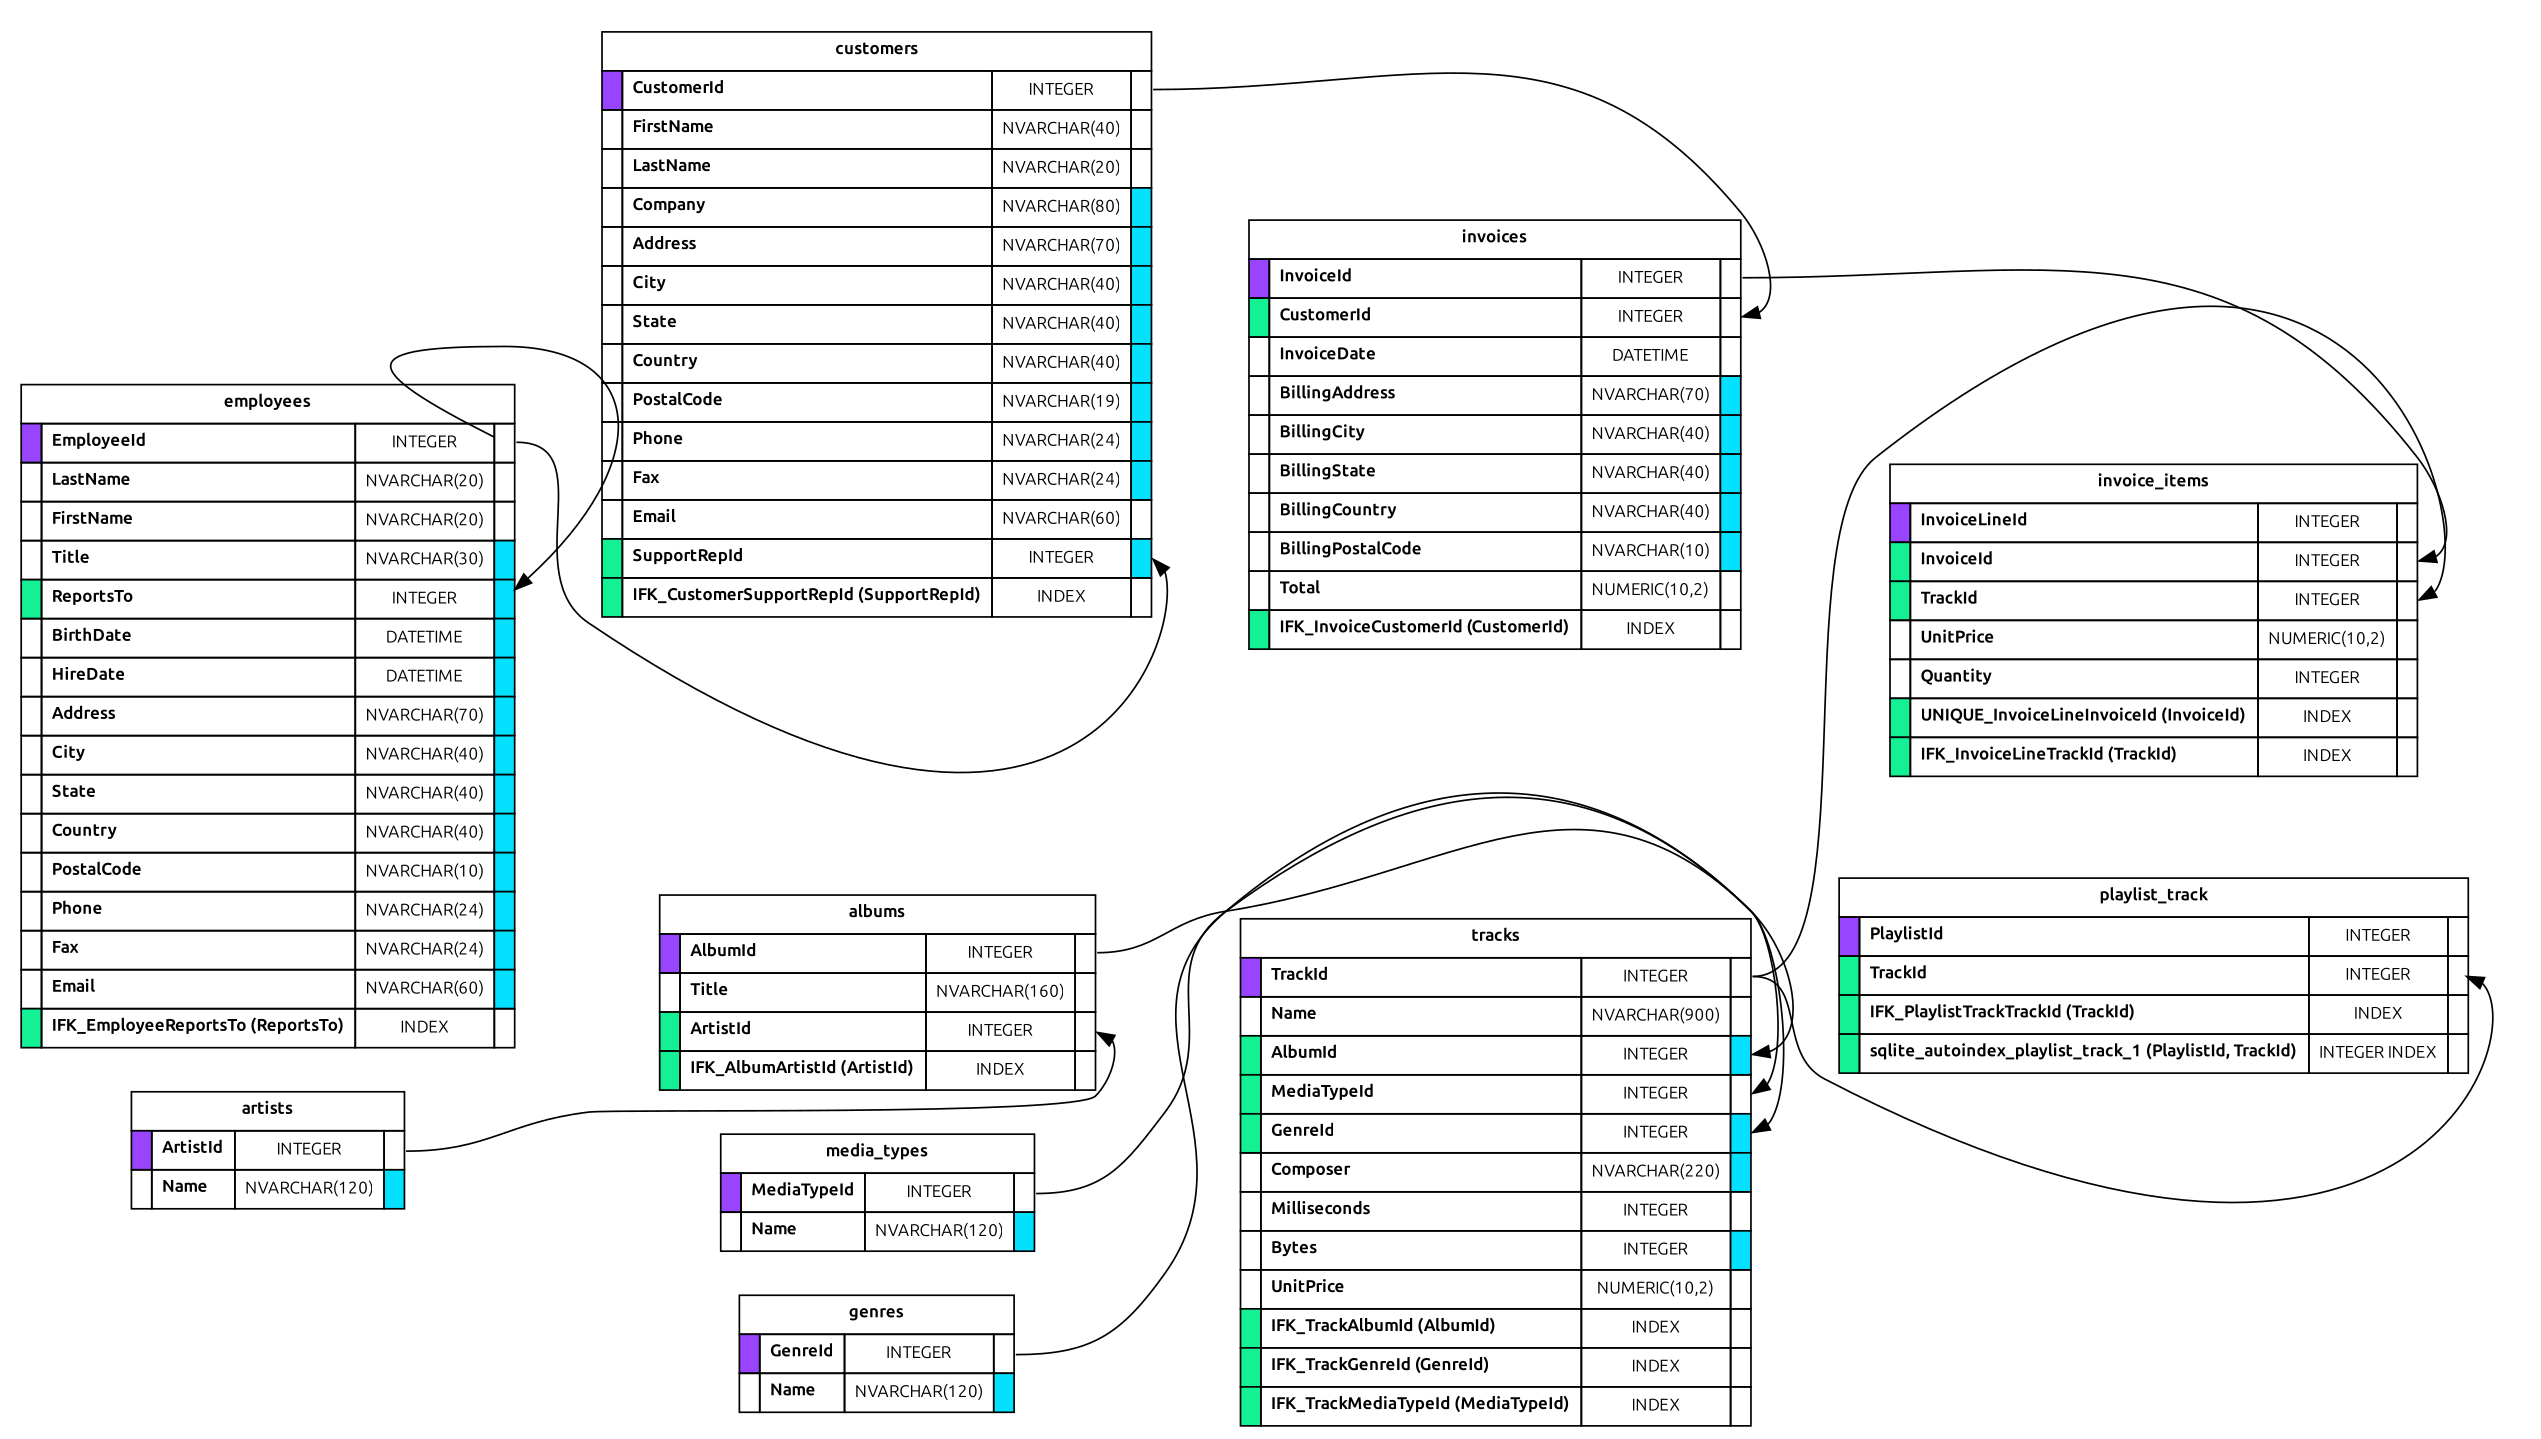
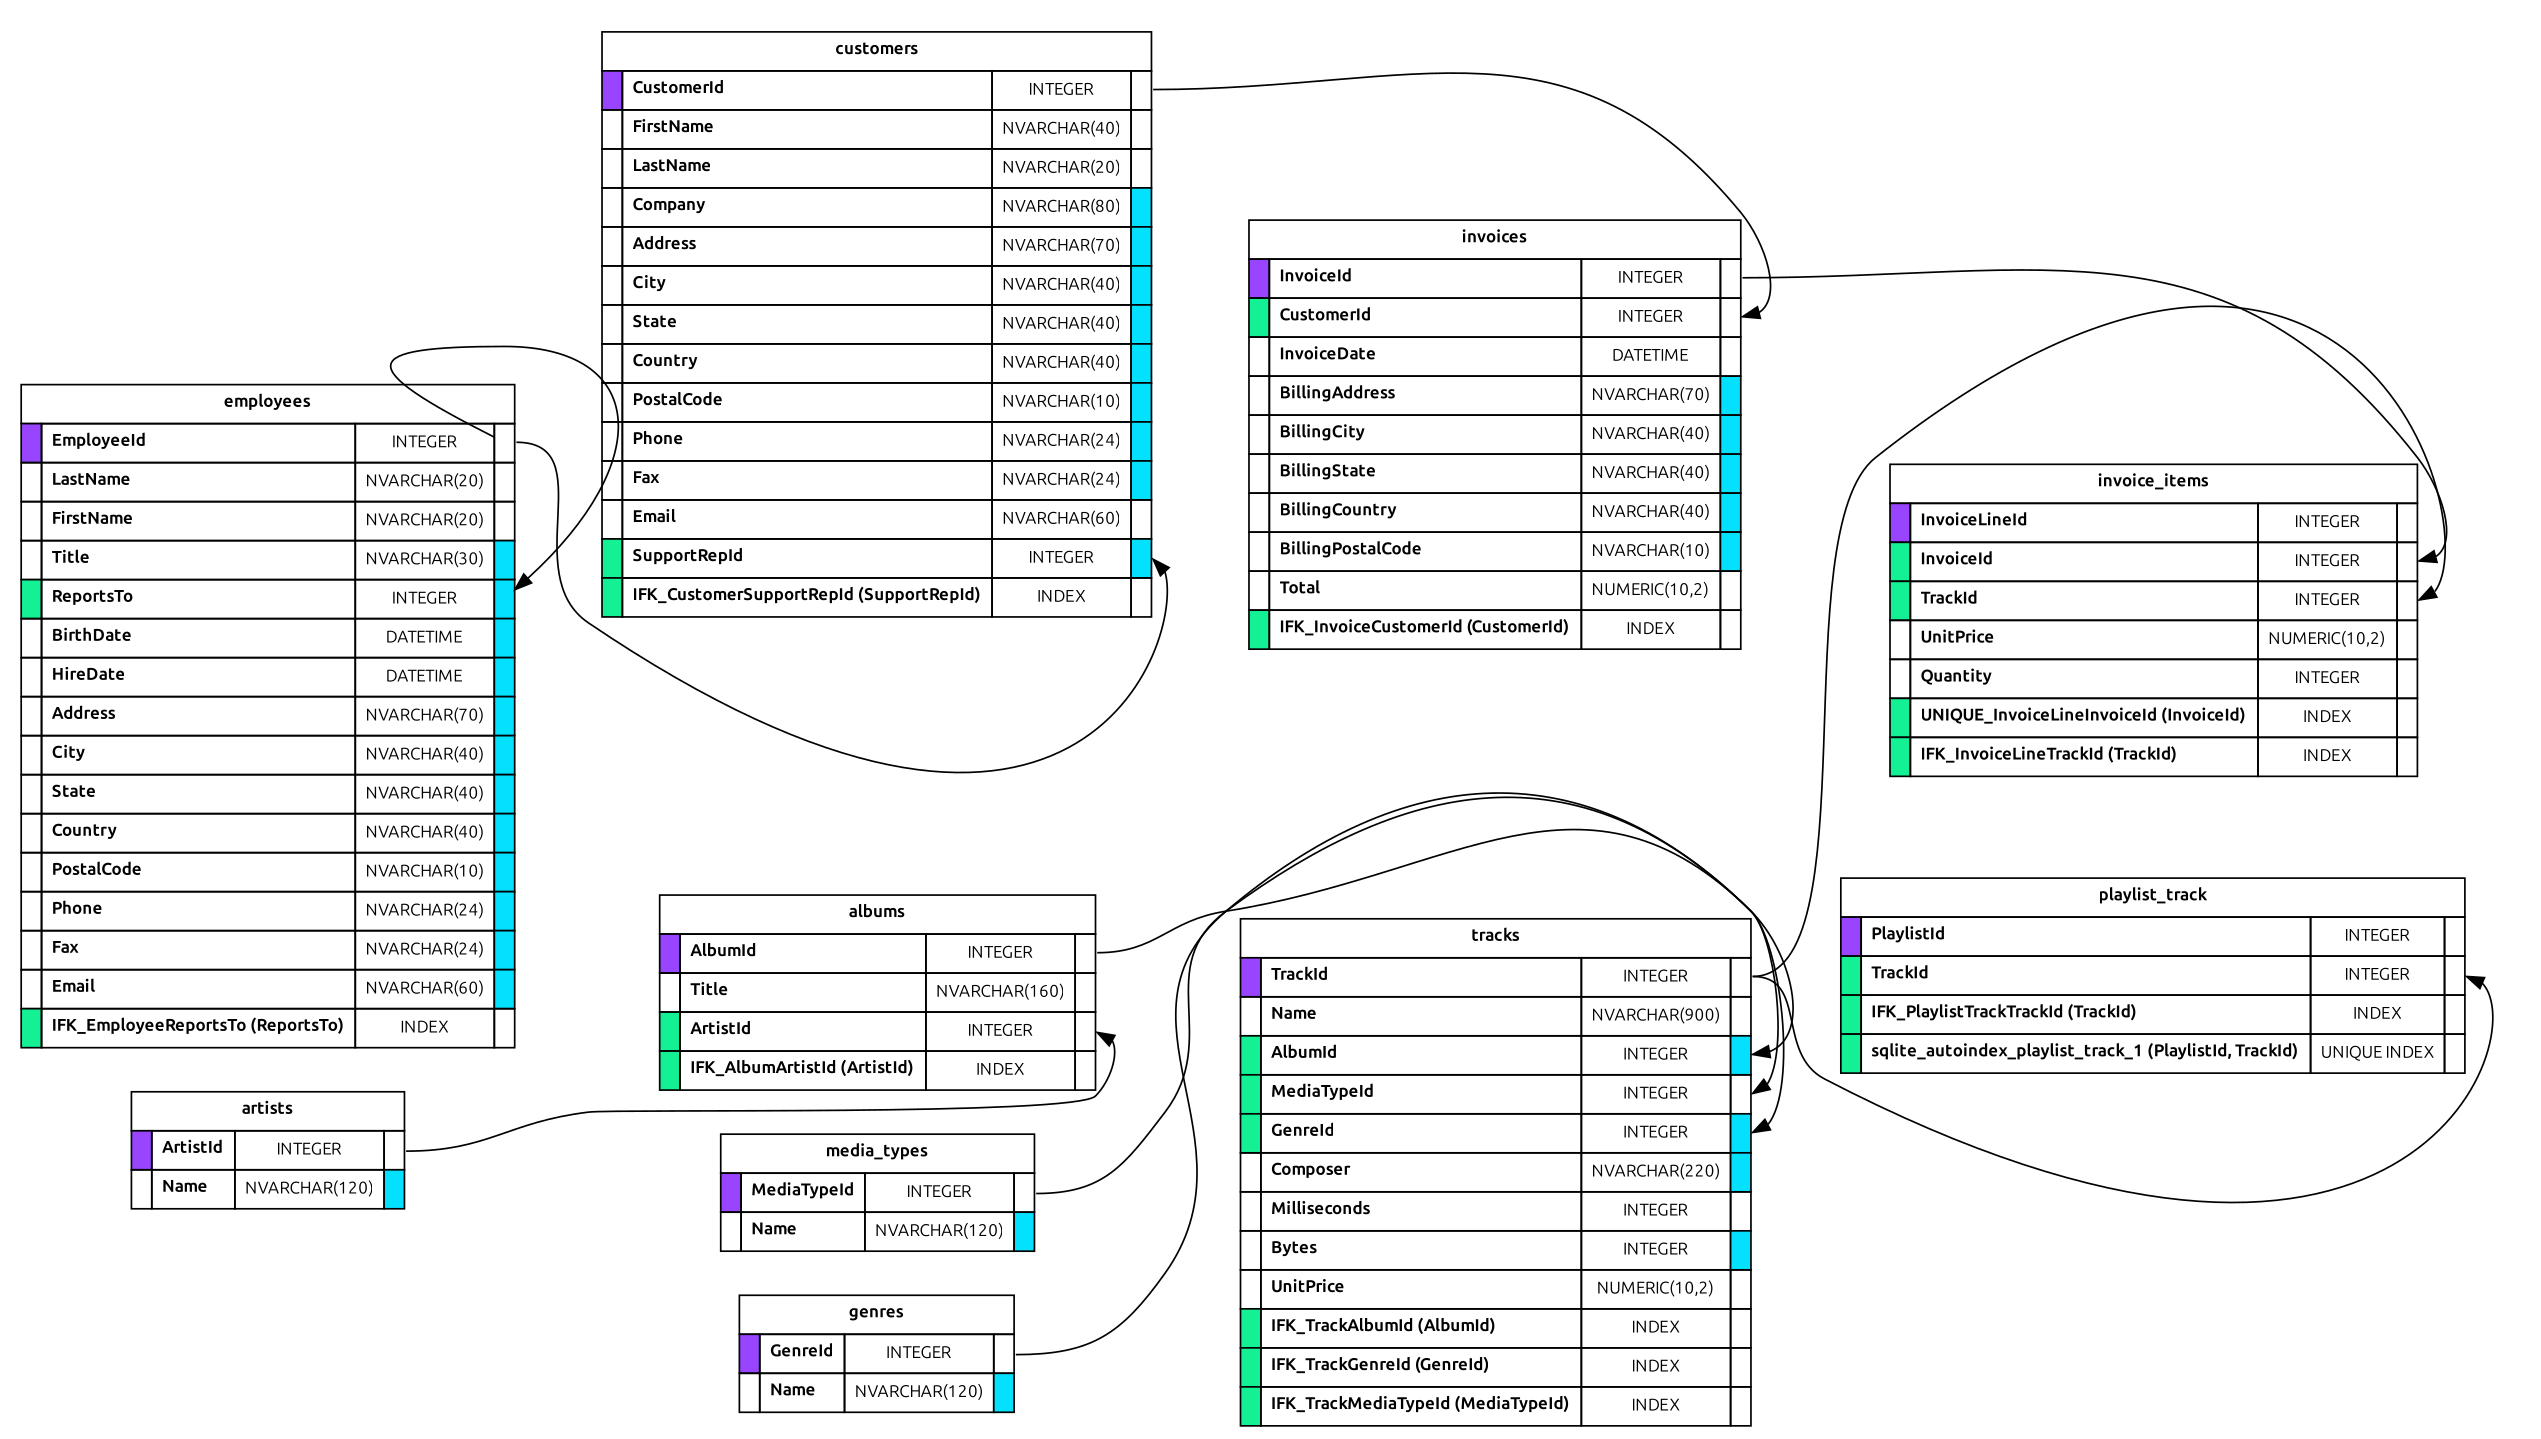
(1062, 402) -> (1062, 402)
(2378, 1053) -> (2378, 1053)
